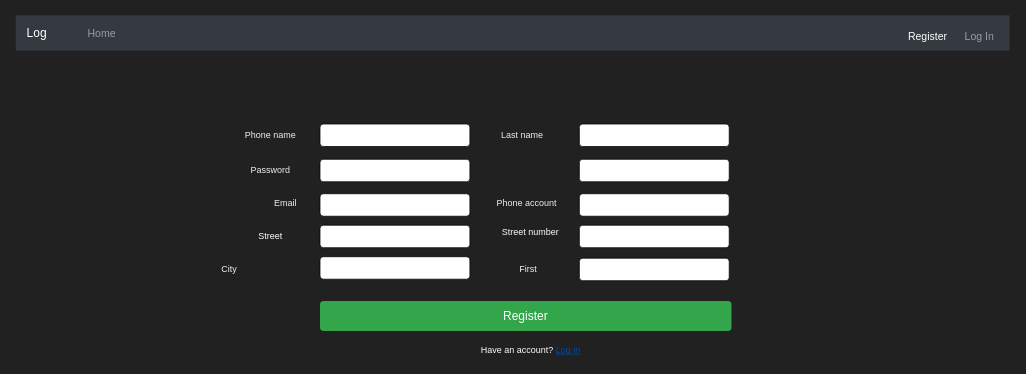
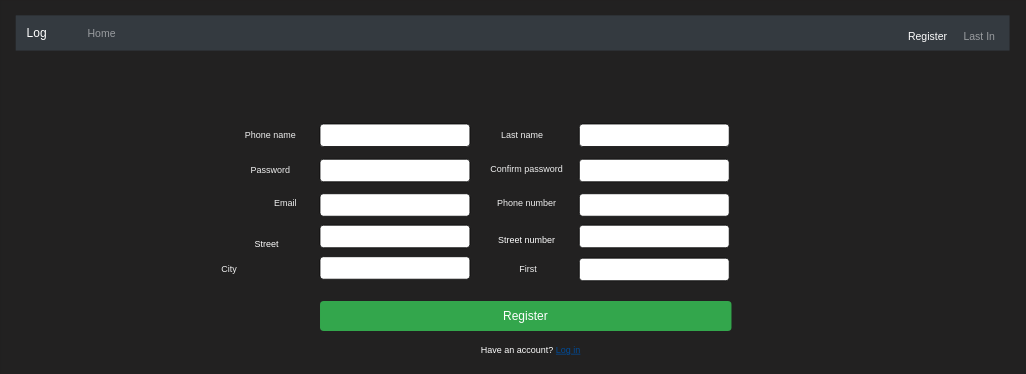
(980, 36) -> (980, 36)
none -> (527, 174)
(527, 204) -> (527, 204)
(531, 233) -> (527, 240)
(270, 237) -> (267, 244)
